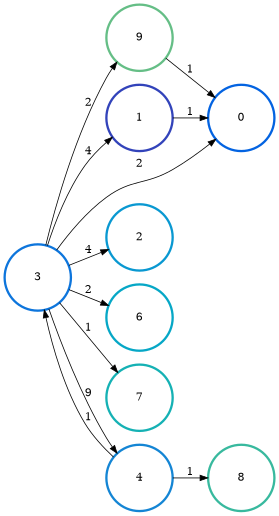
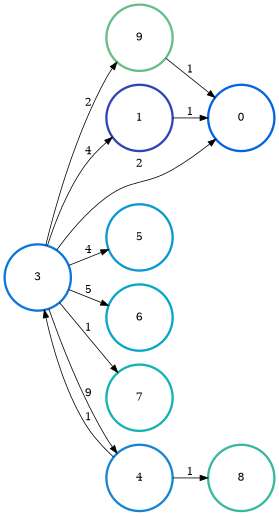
(140, 237) -> (140, 237)
(89, 290) -> (89, 290)
